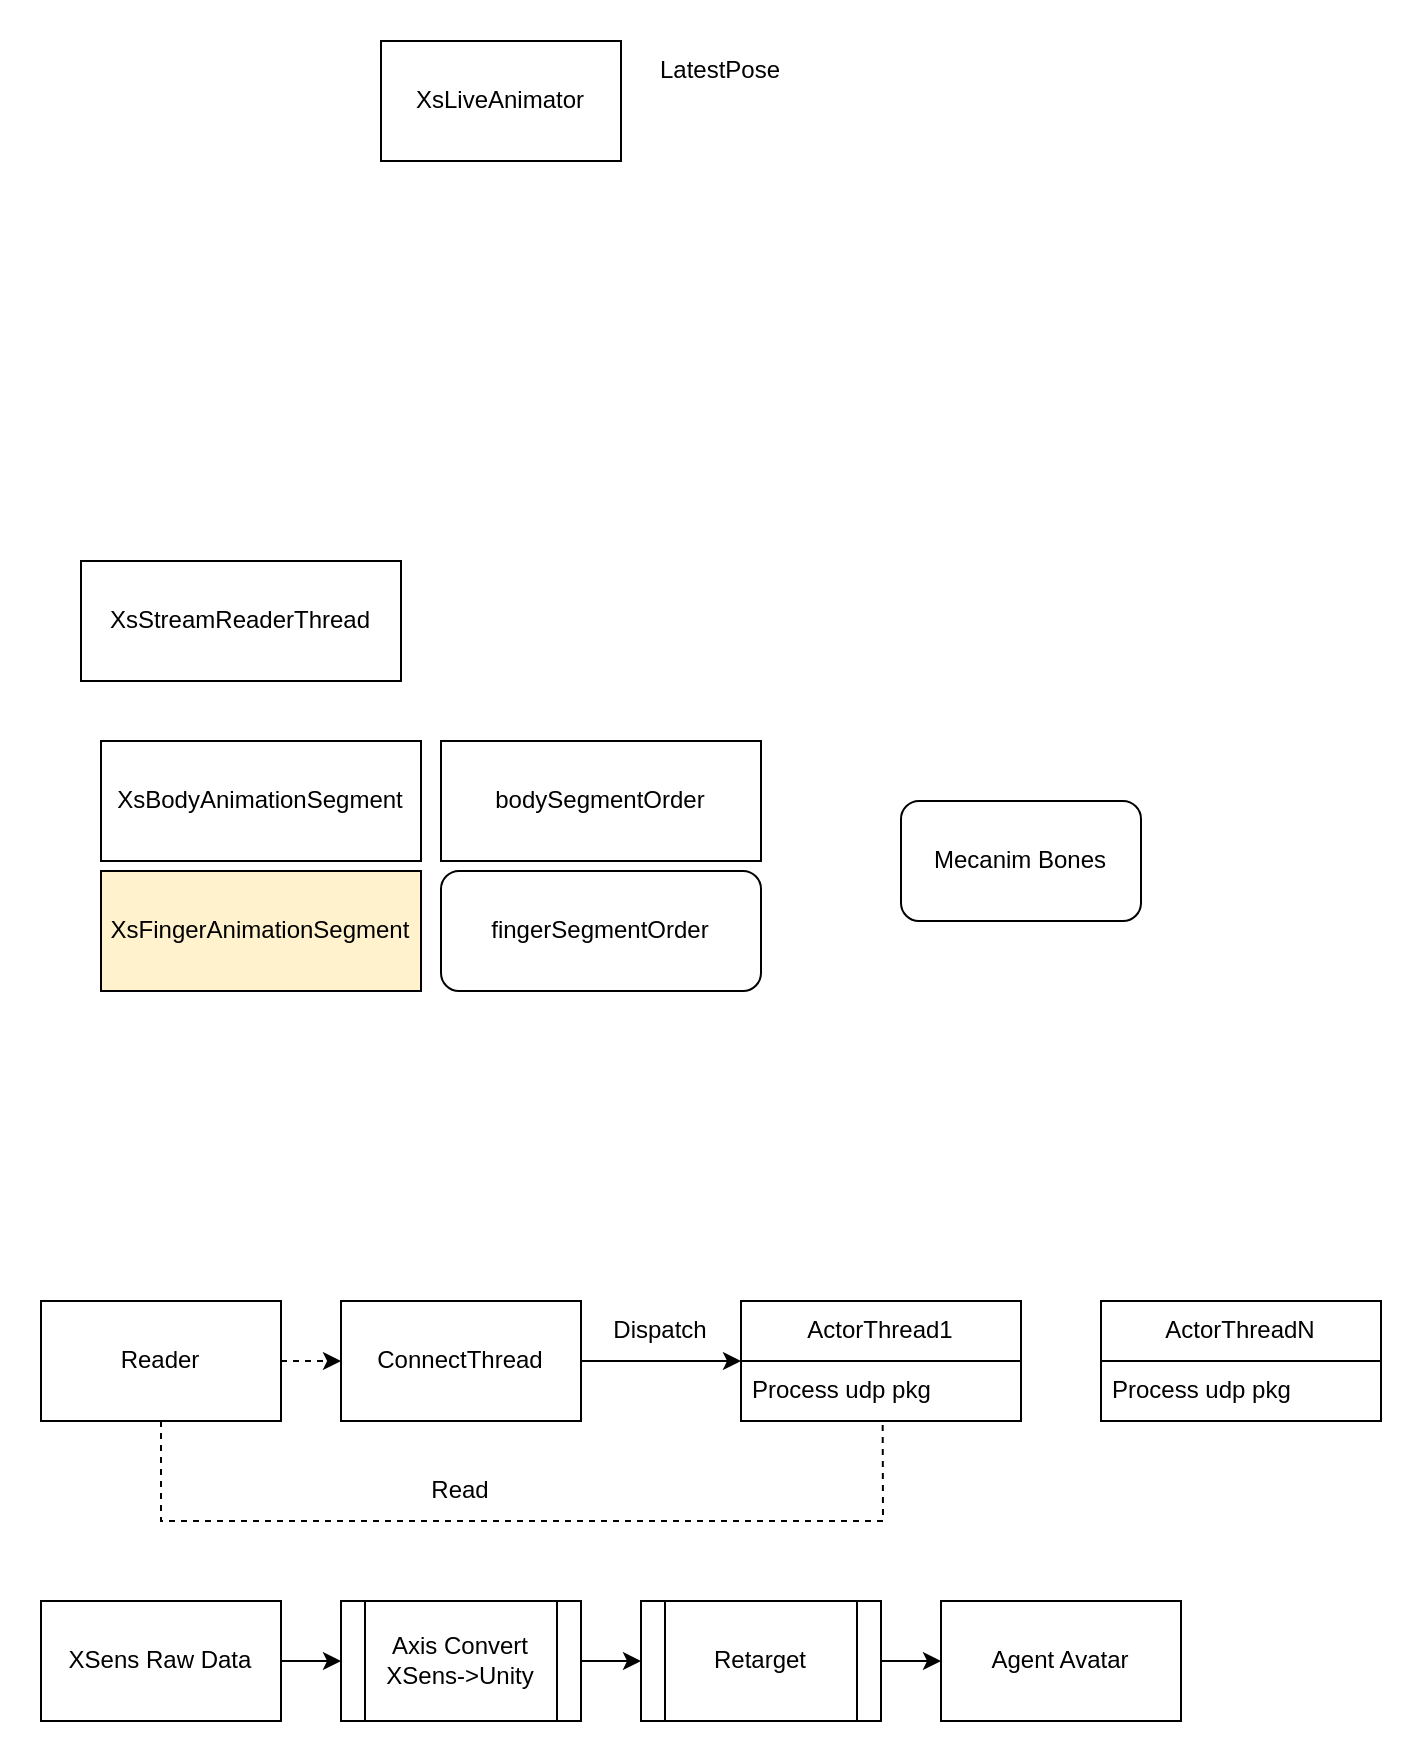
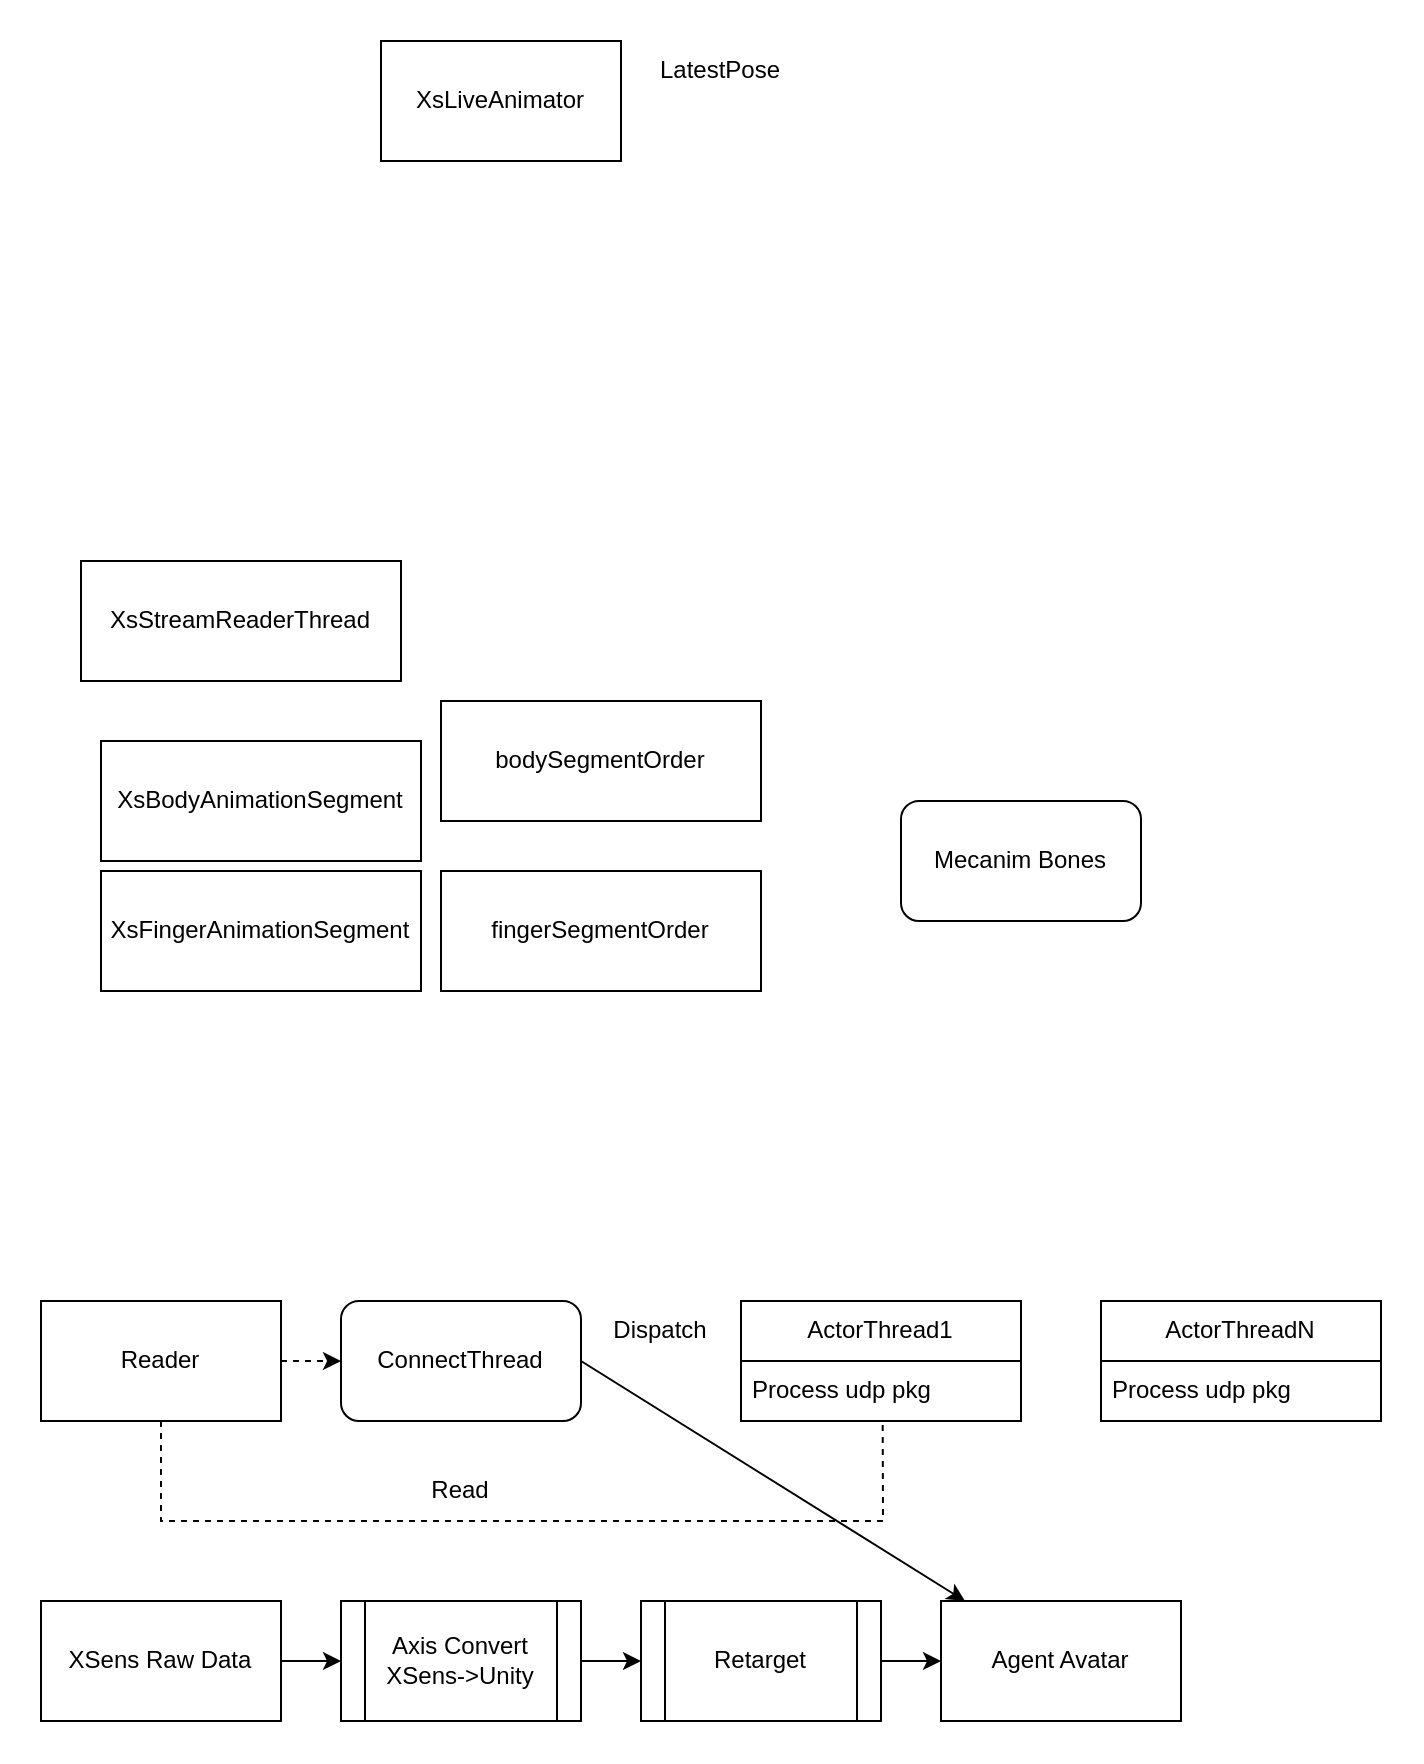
(601, 801) -> (601, 761)
(261, 931) -> (261, 931)
(601, 931) -> (601, 931)
(461, 1361) -> (461, 1361)
(654, 1361) -> (707, 1439)
